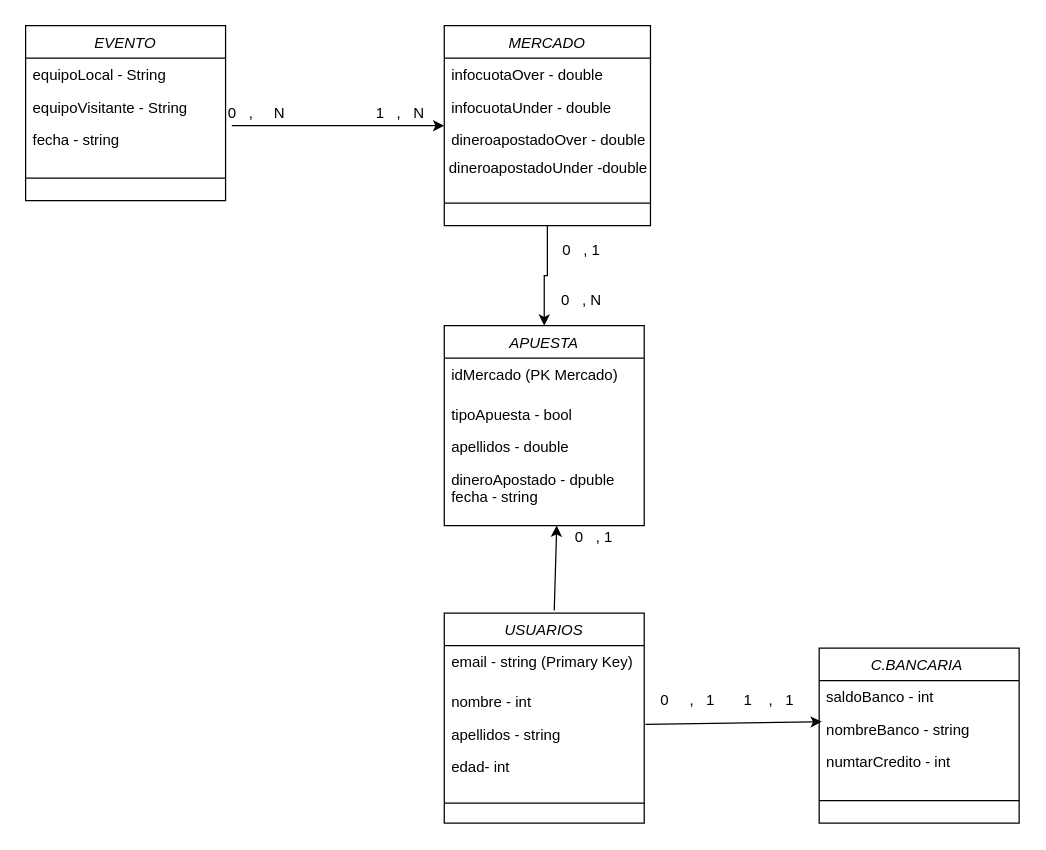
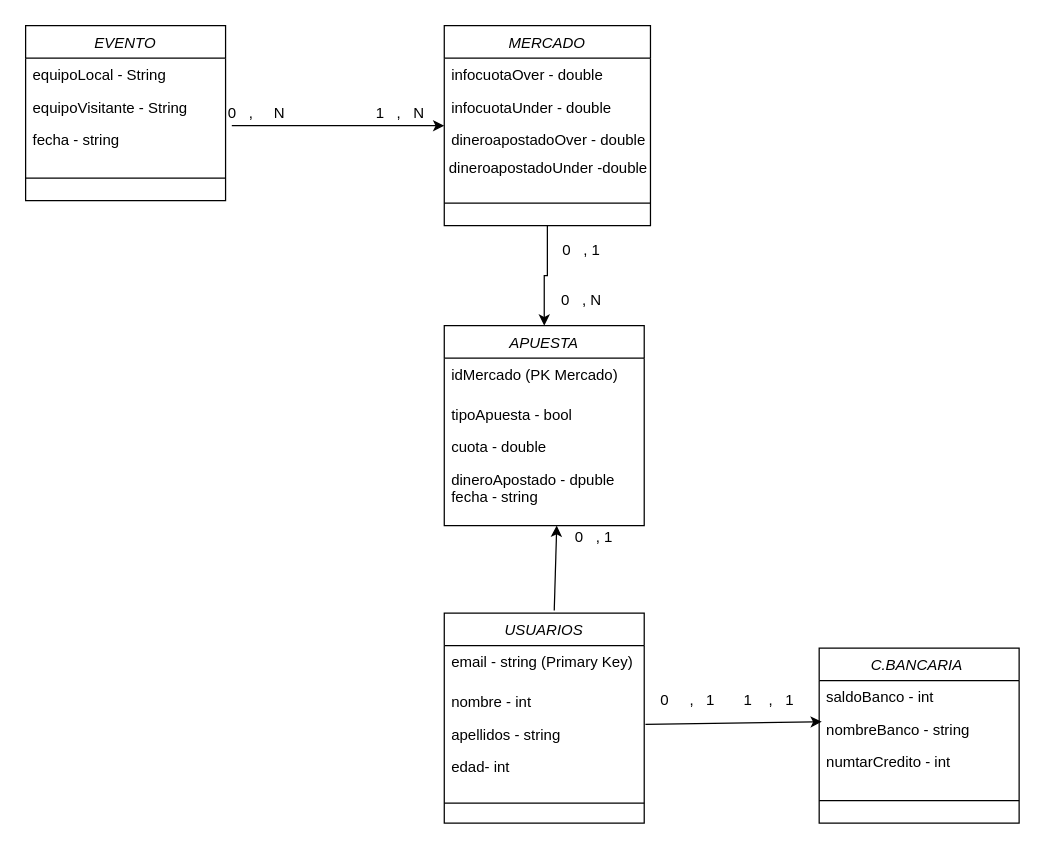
(515, 448) -> (504, 448)
